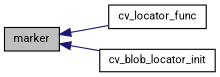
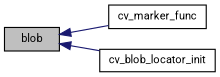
(157, 17) -> (157, 17)
(32, 39) -> (32, 39)
